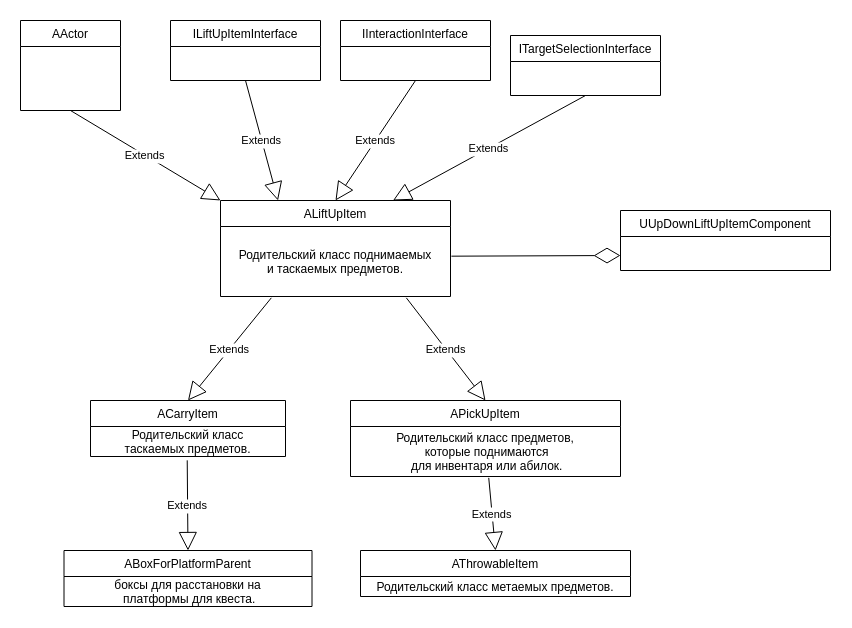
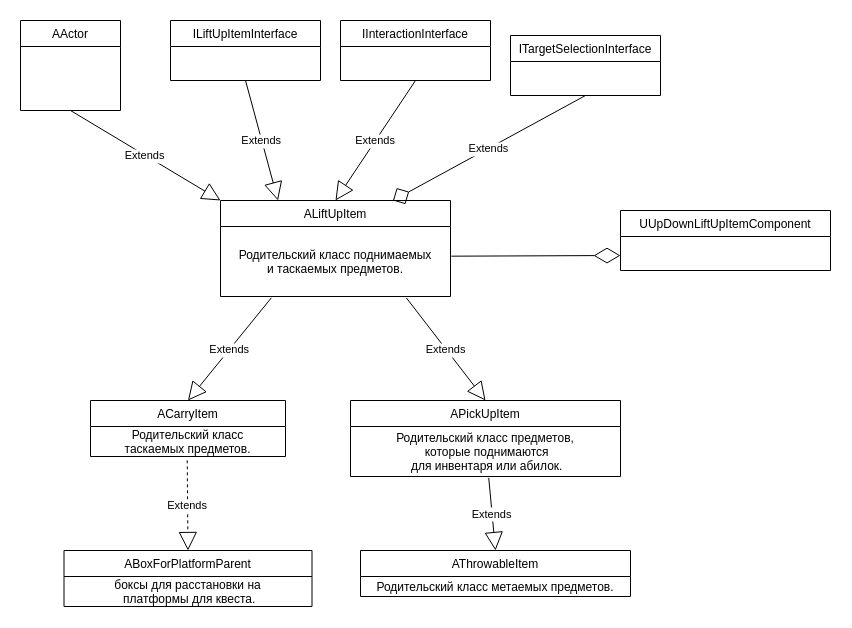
(410, 191) -> (410, 191)
(187, 479) -> (187, 479)
